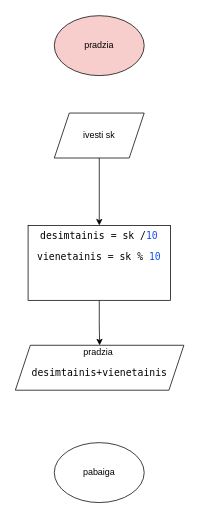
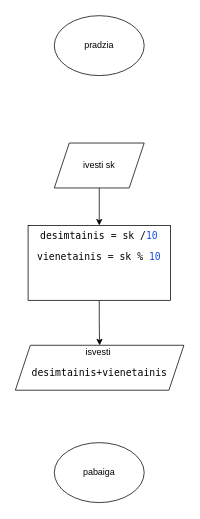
(99, 45) -> (99, 45)
(99, 135) -> (99, 165)
(100, 368) -> (100, 368)
